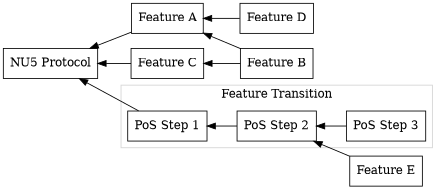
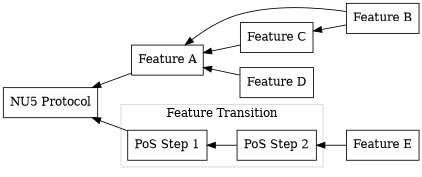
(119, 63) -> (226, 48)
(386, 126) -> none
